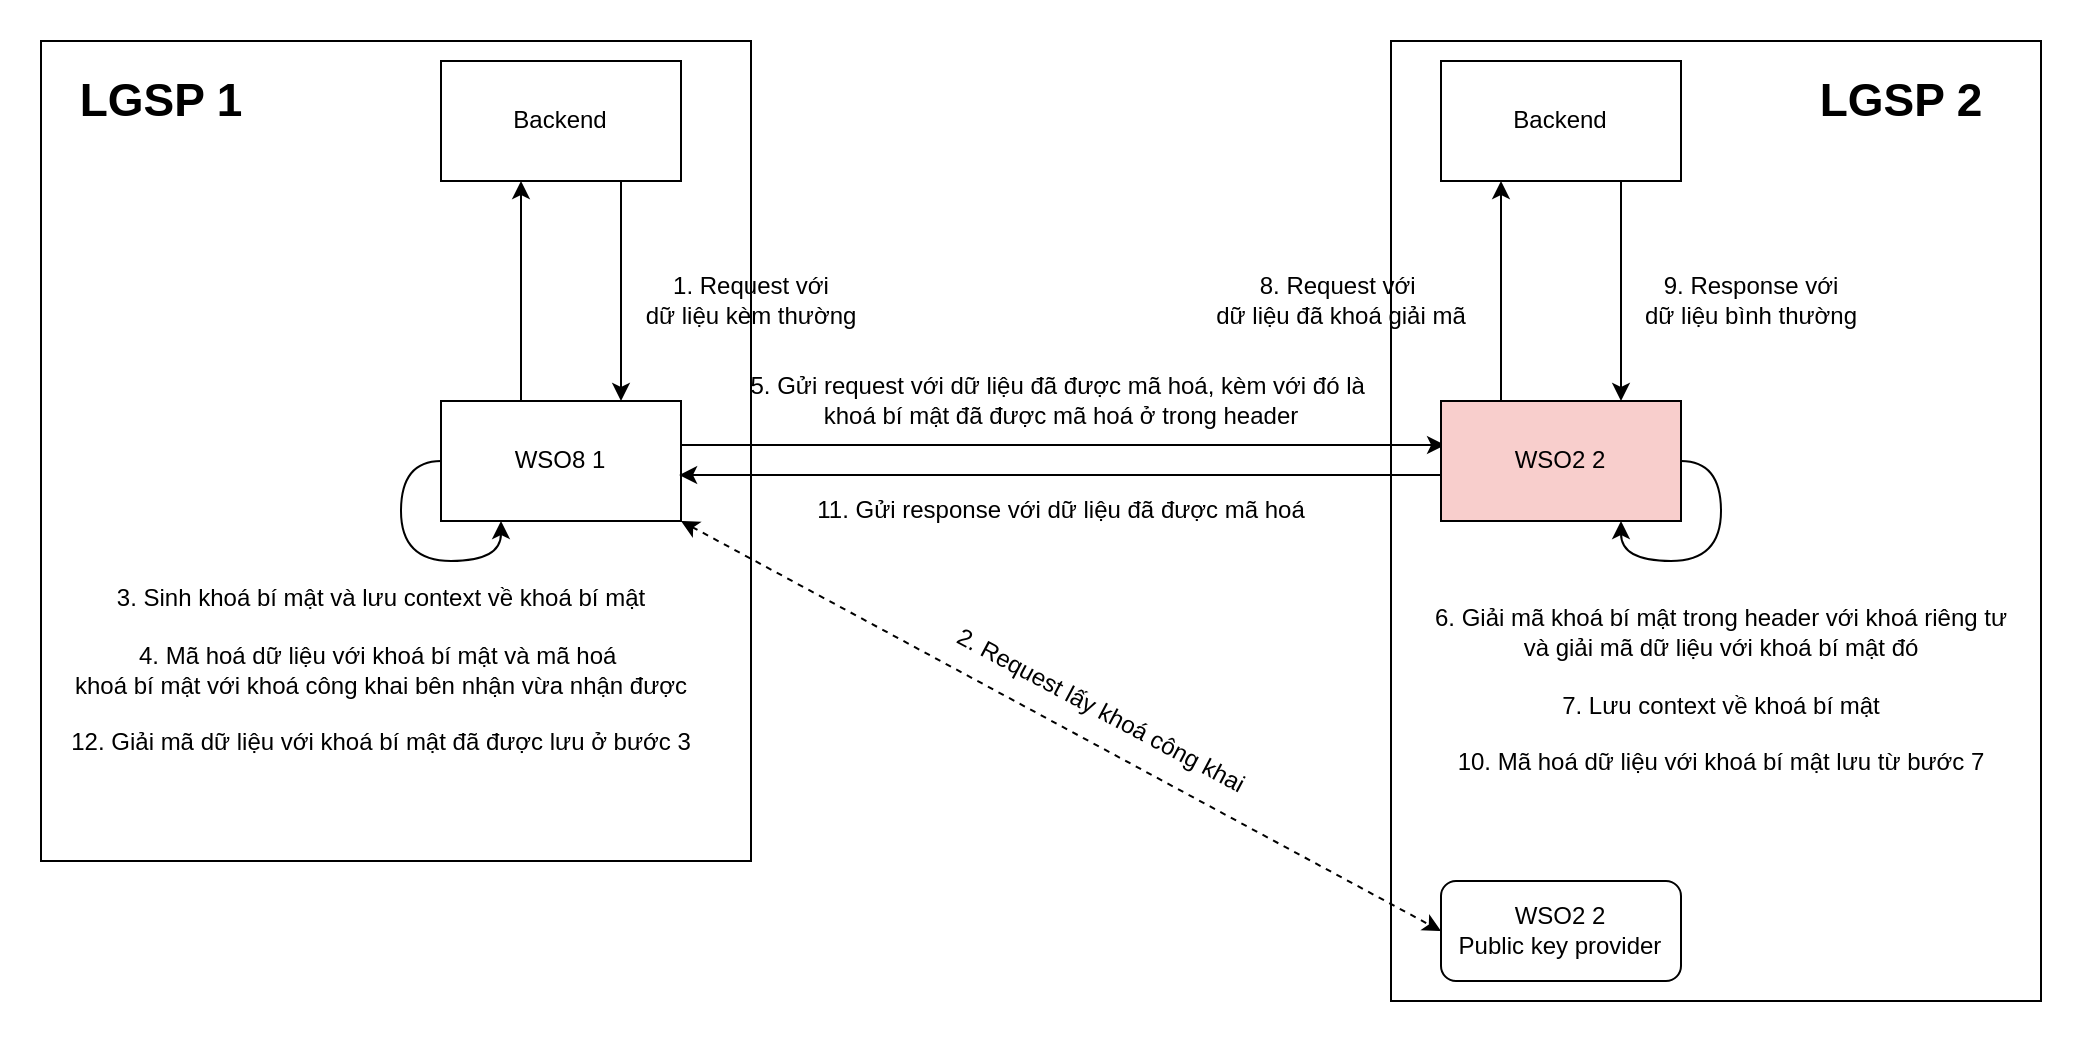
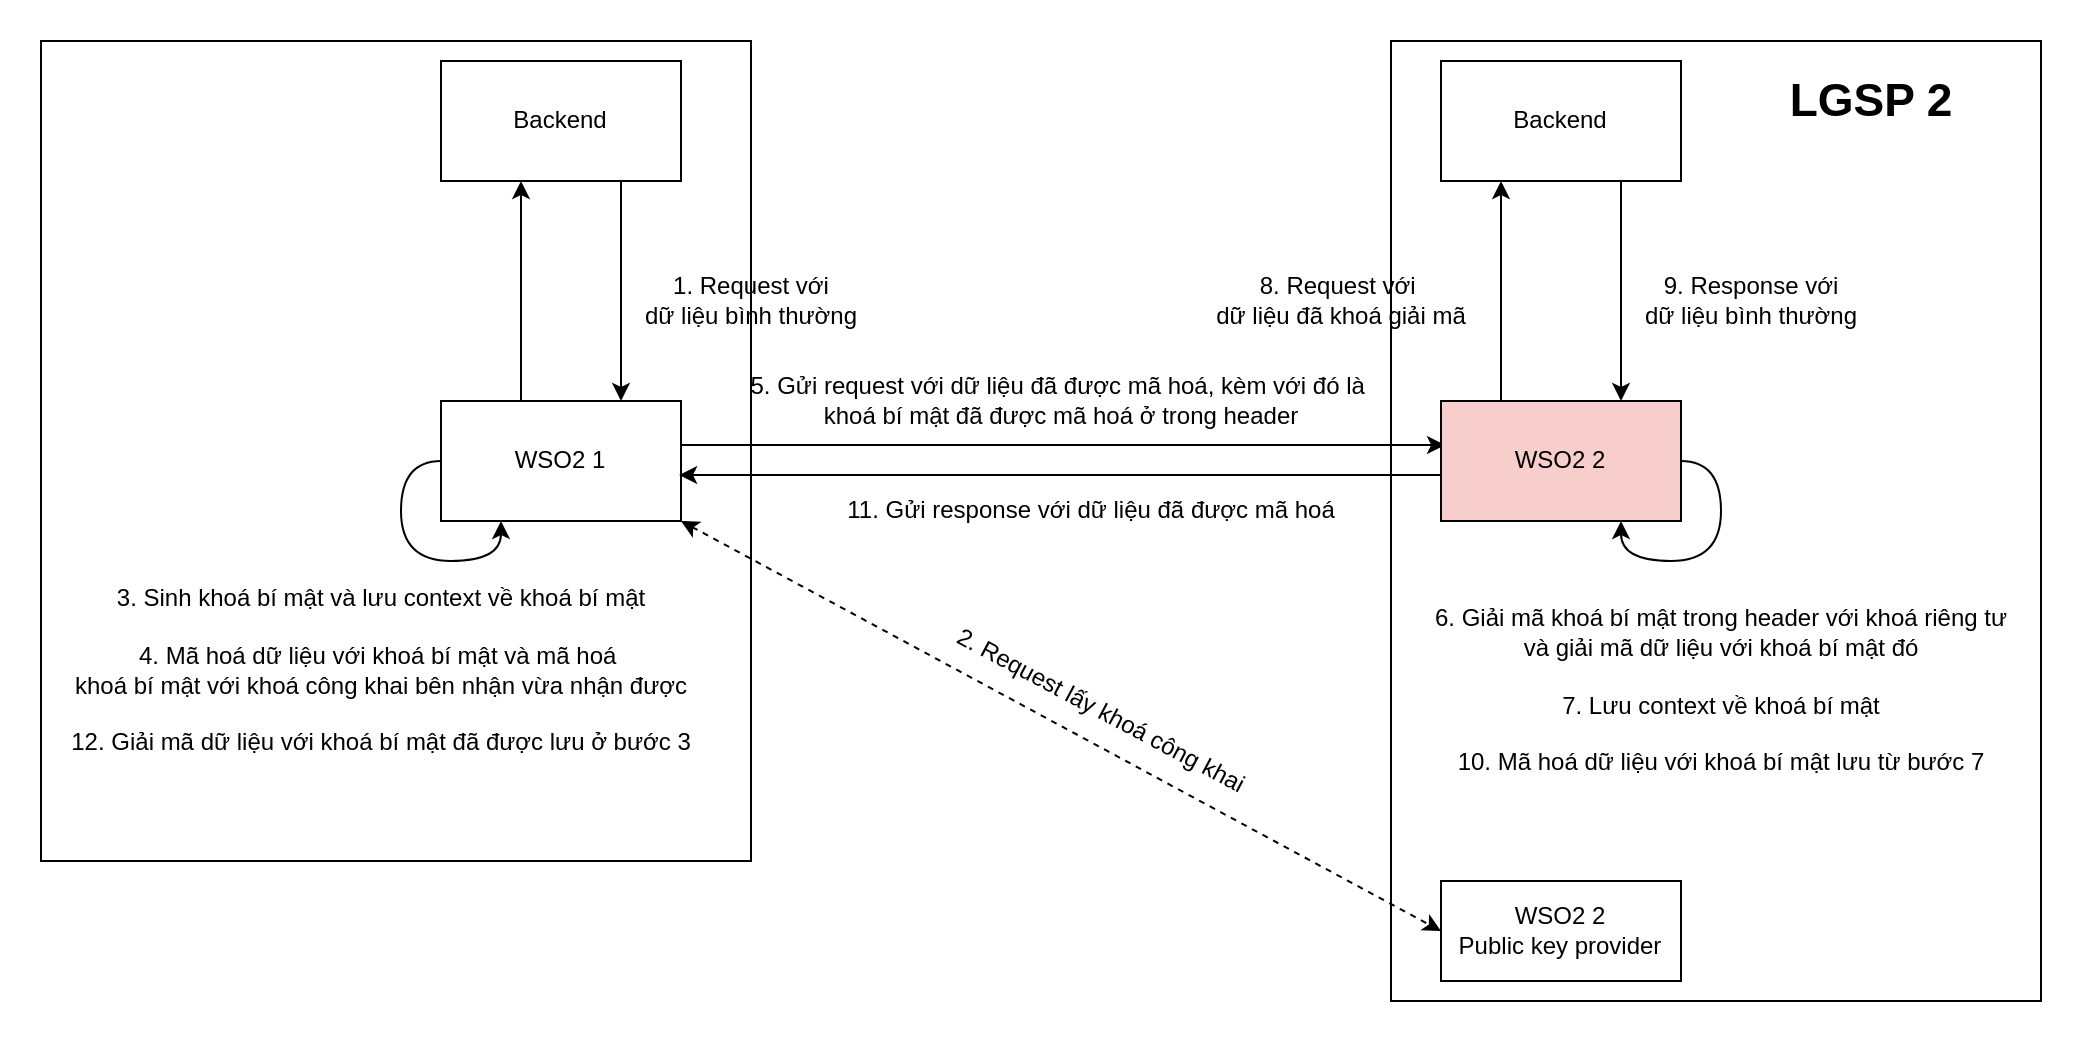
(161, 101) -> none
(1901, 101) -> (1871, 101)
(752, 301) -> (752, 301)
(561, 461) -> (561, 461)
(1061, 511) -> (1091, 511)
(1561, 931) -> (1561, 931)
